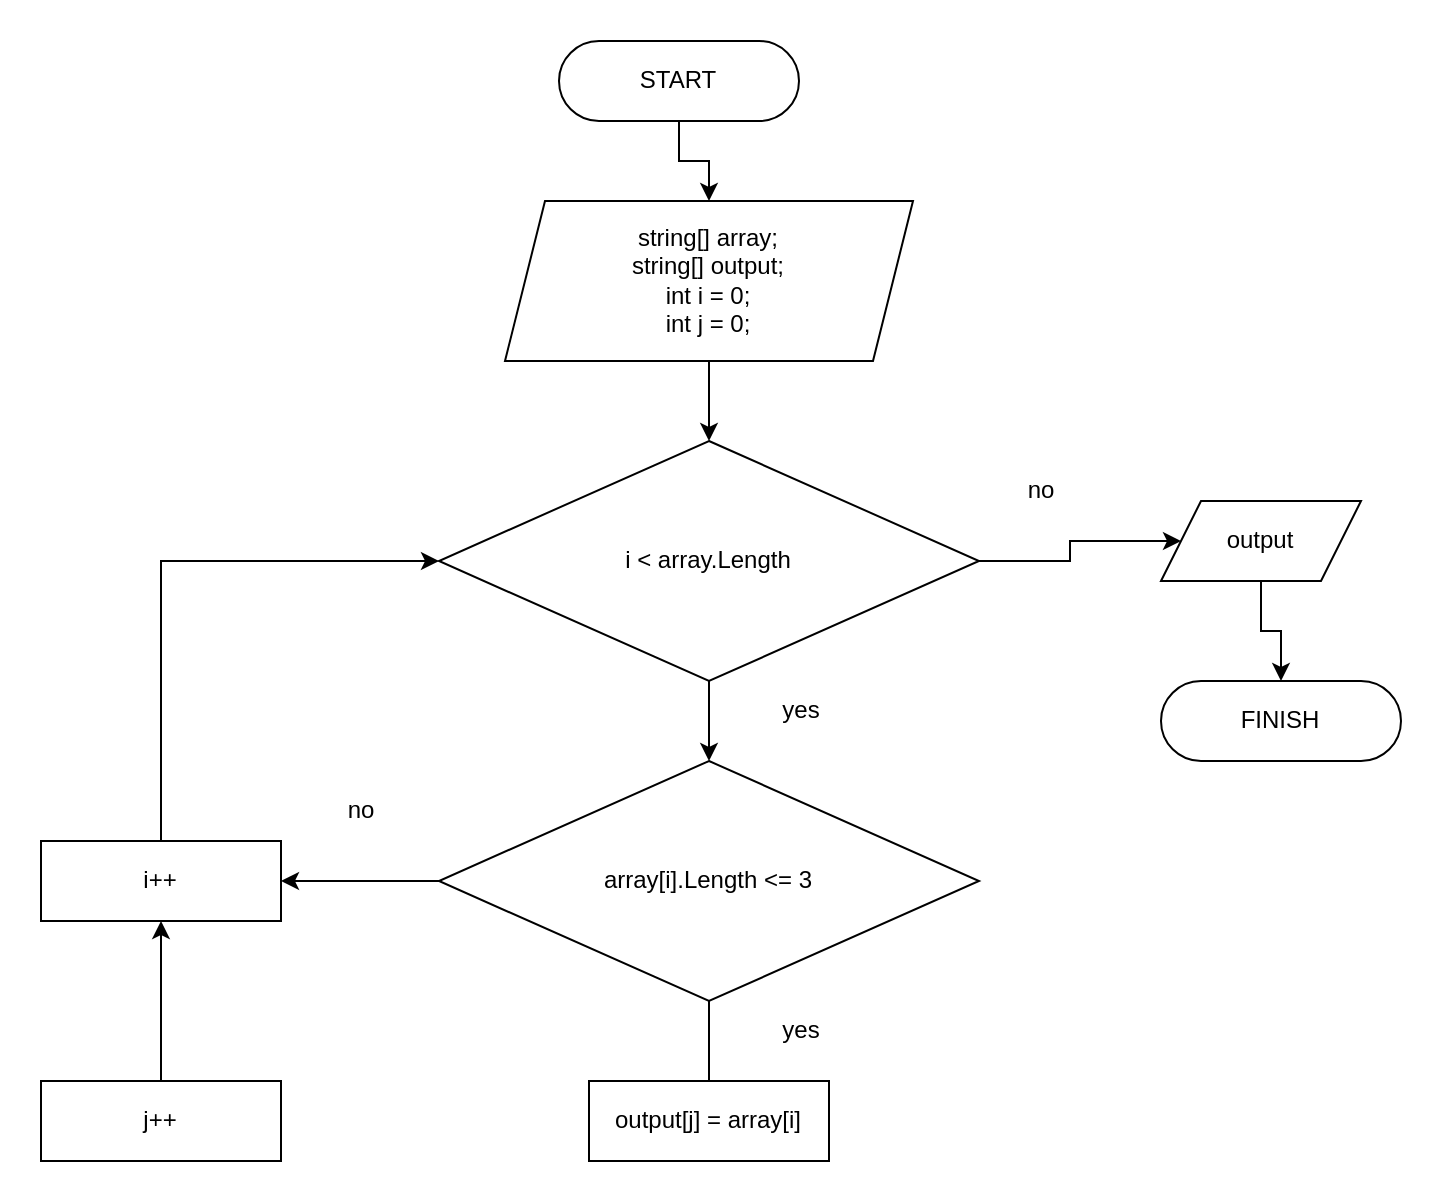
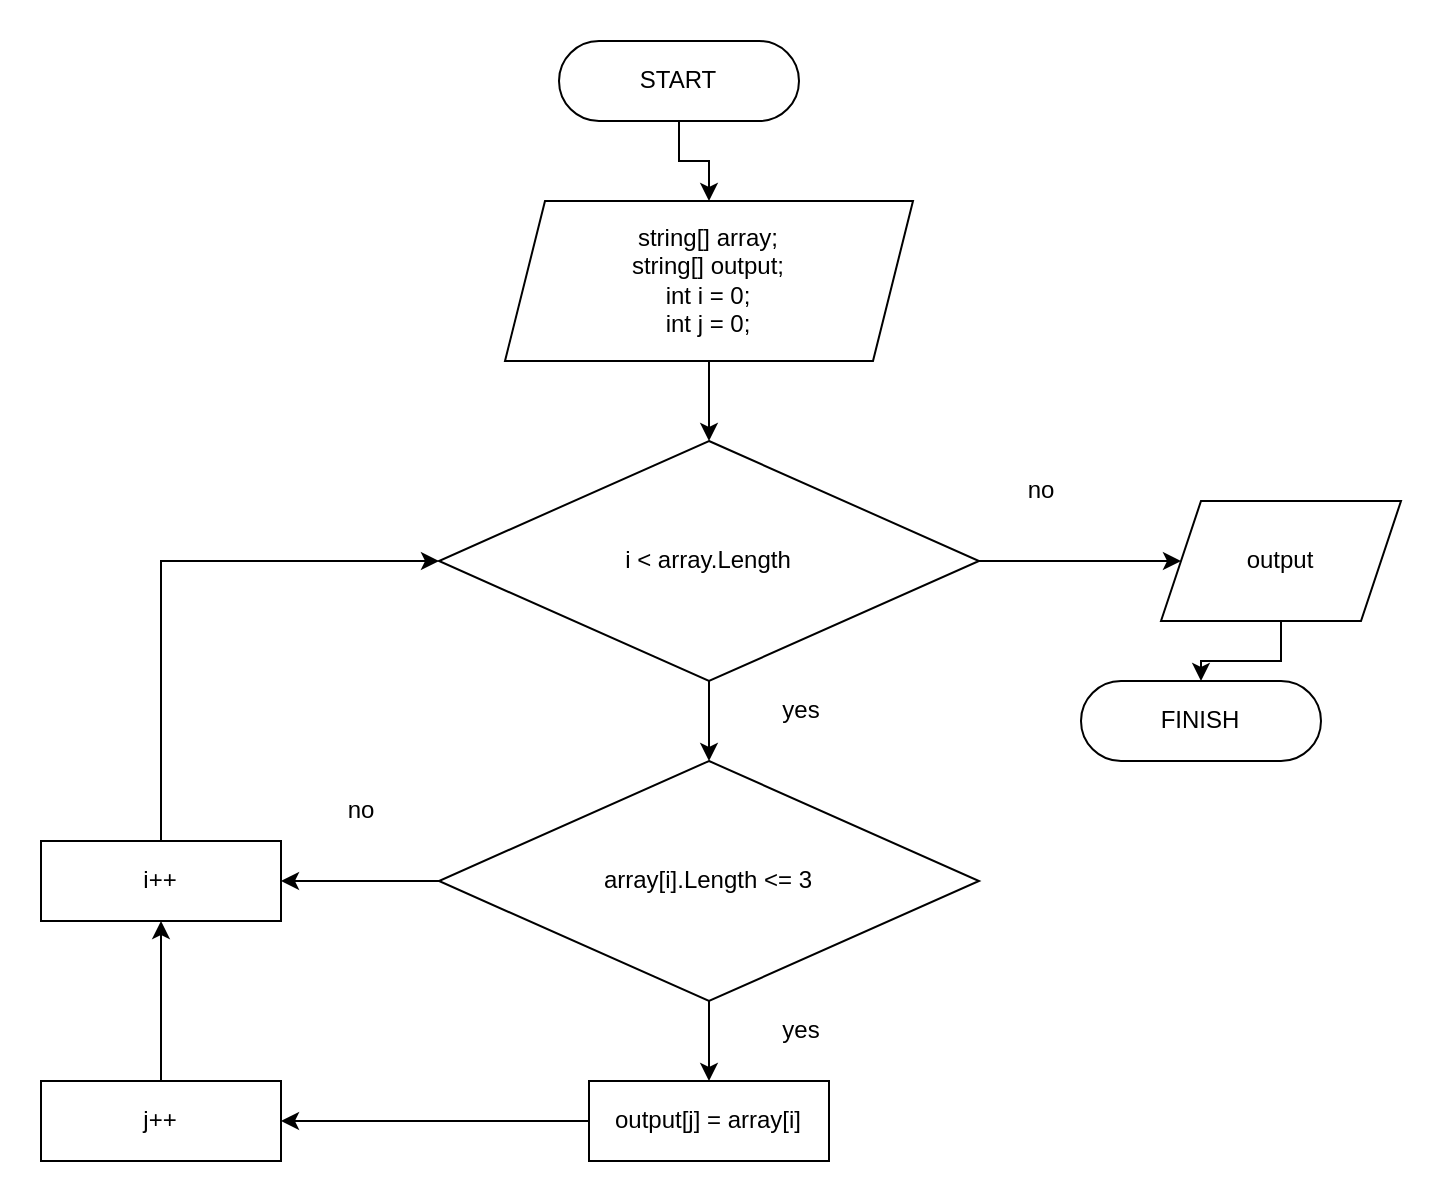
(1261, 541) -> (1281, 561)
(1281, 721) -> (1201, 721)
(709, 1071) -> (709, 1066)
none -> (442, 1121)
